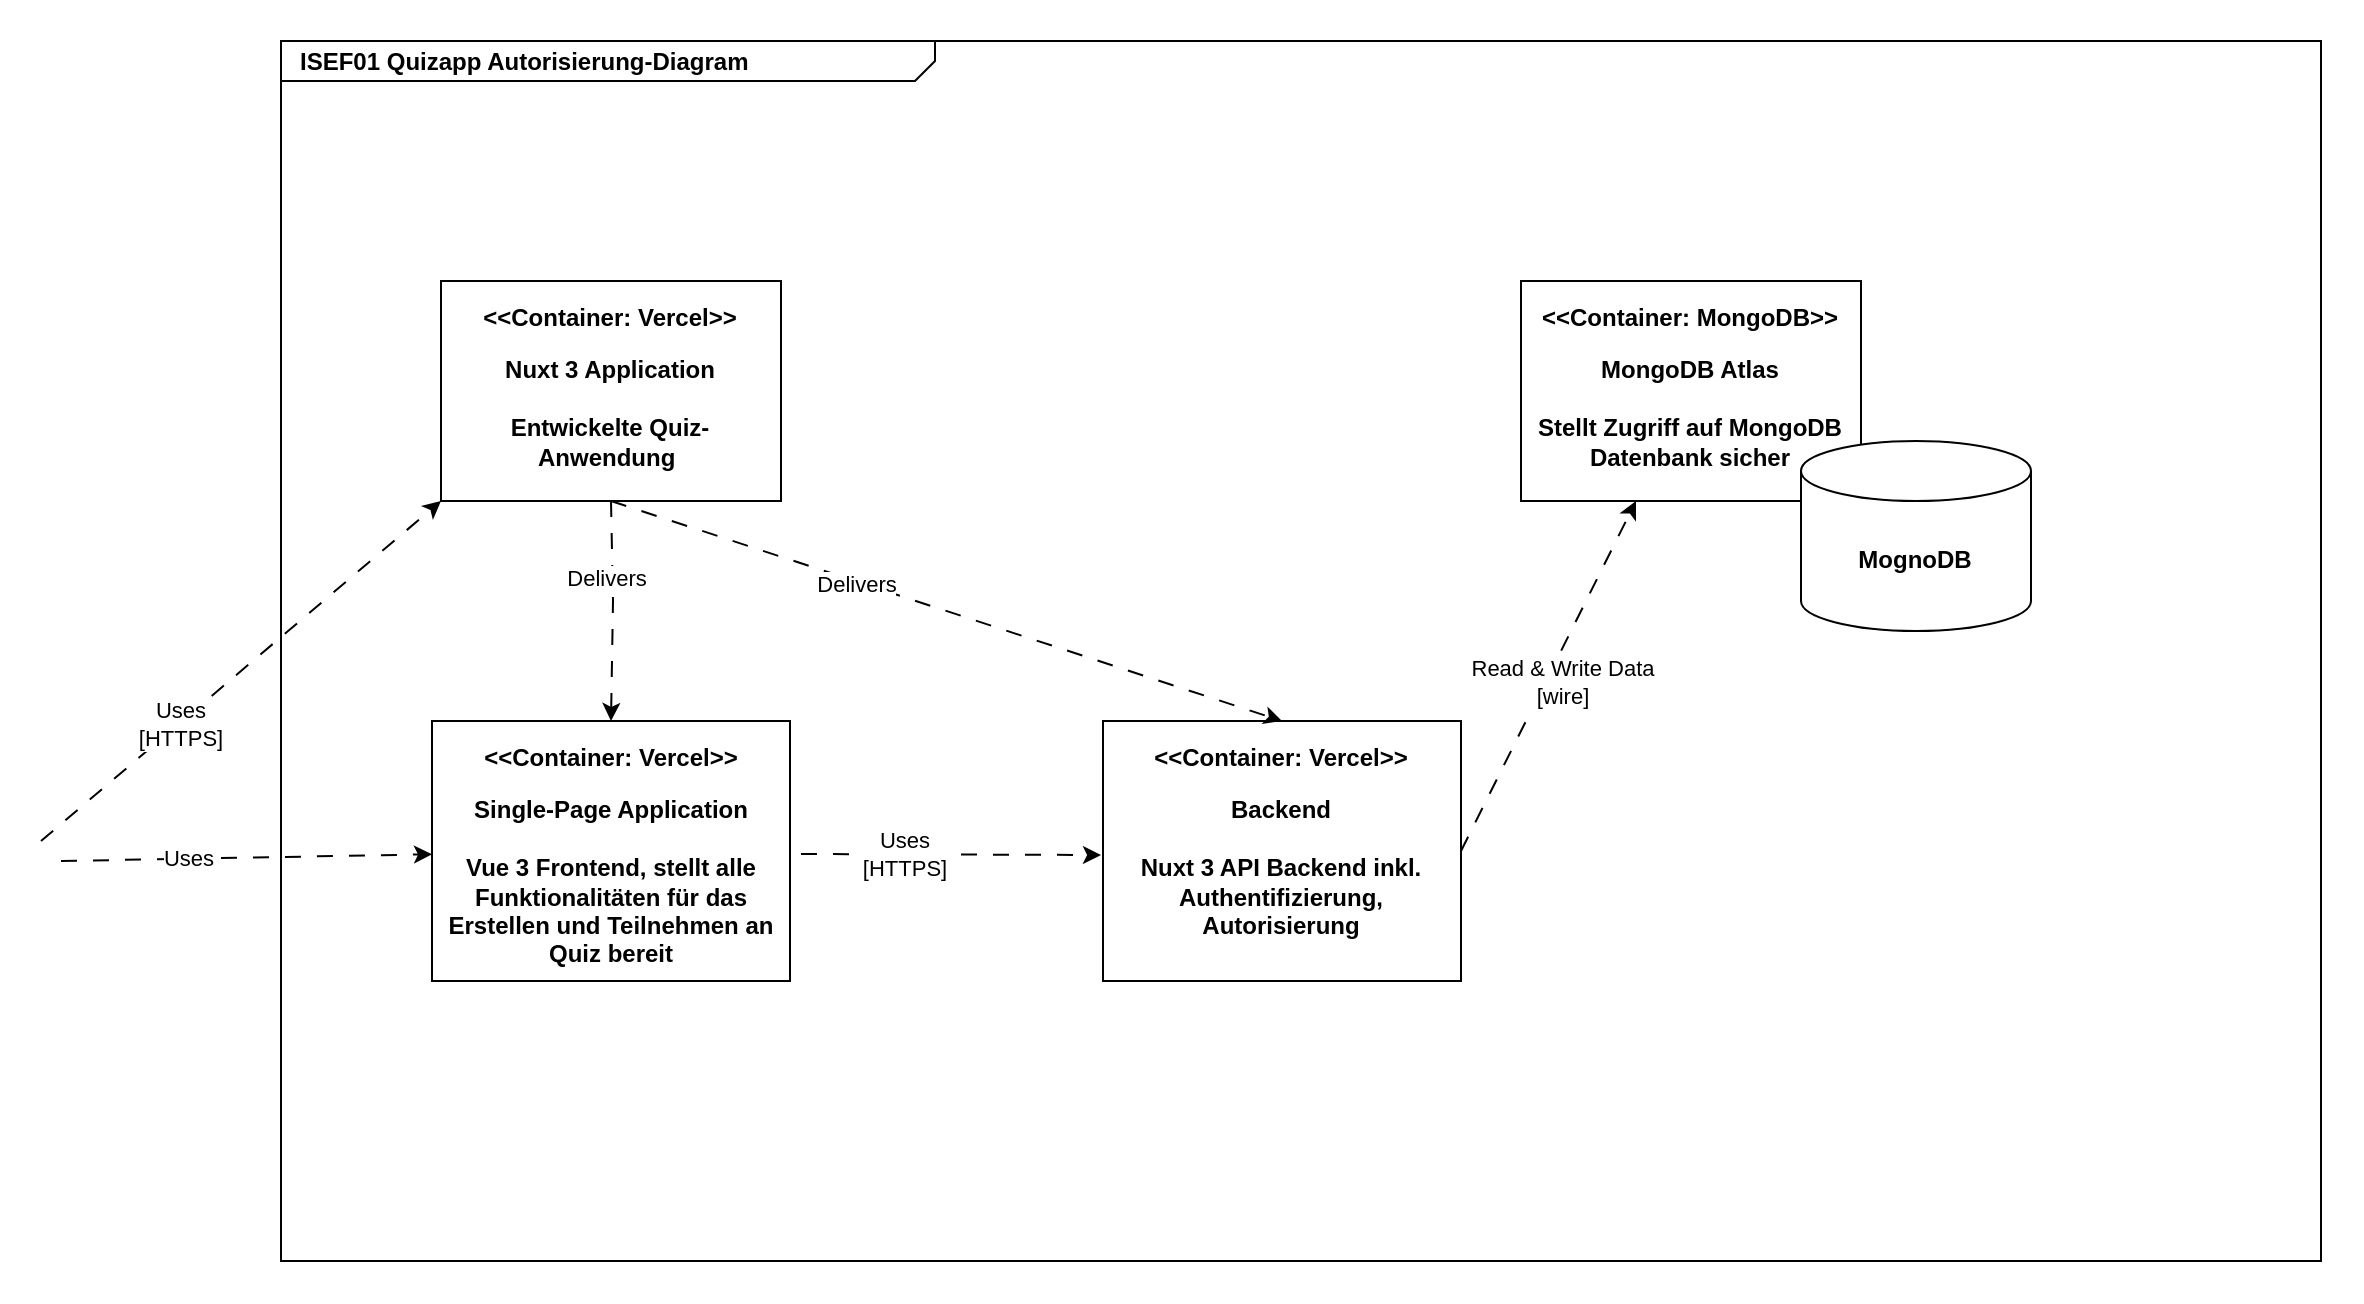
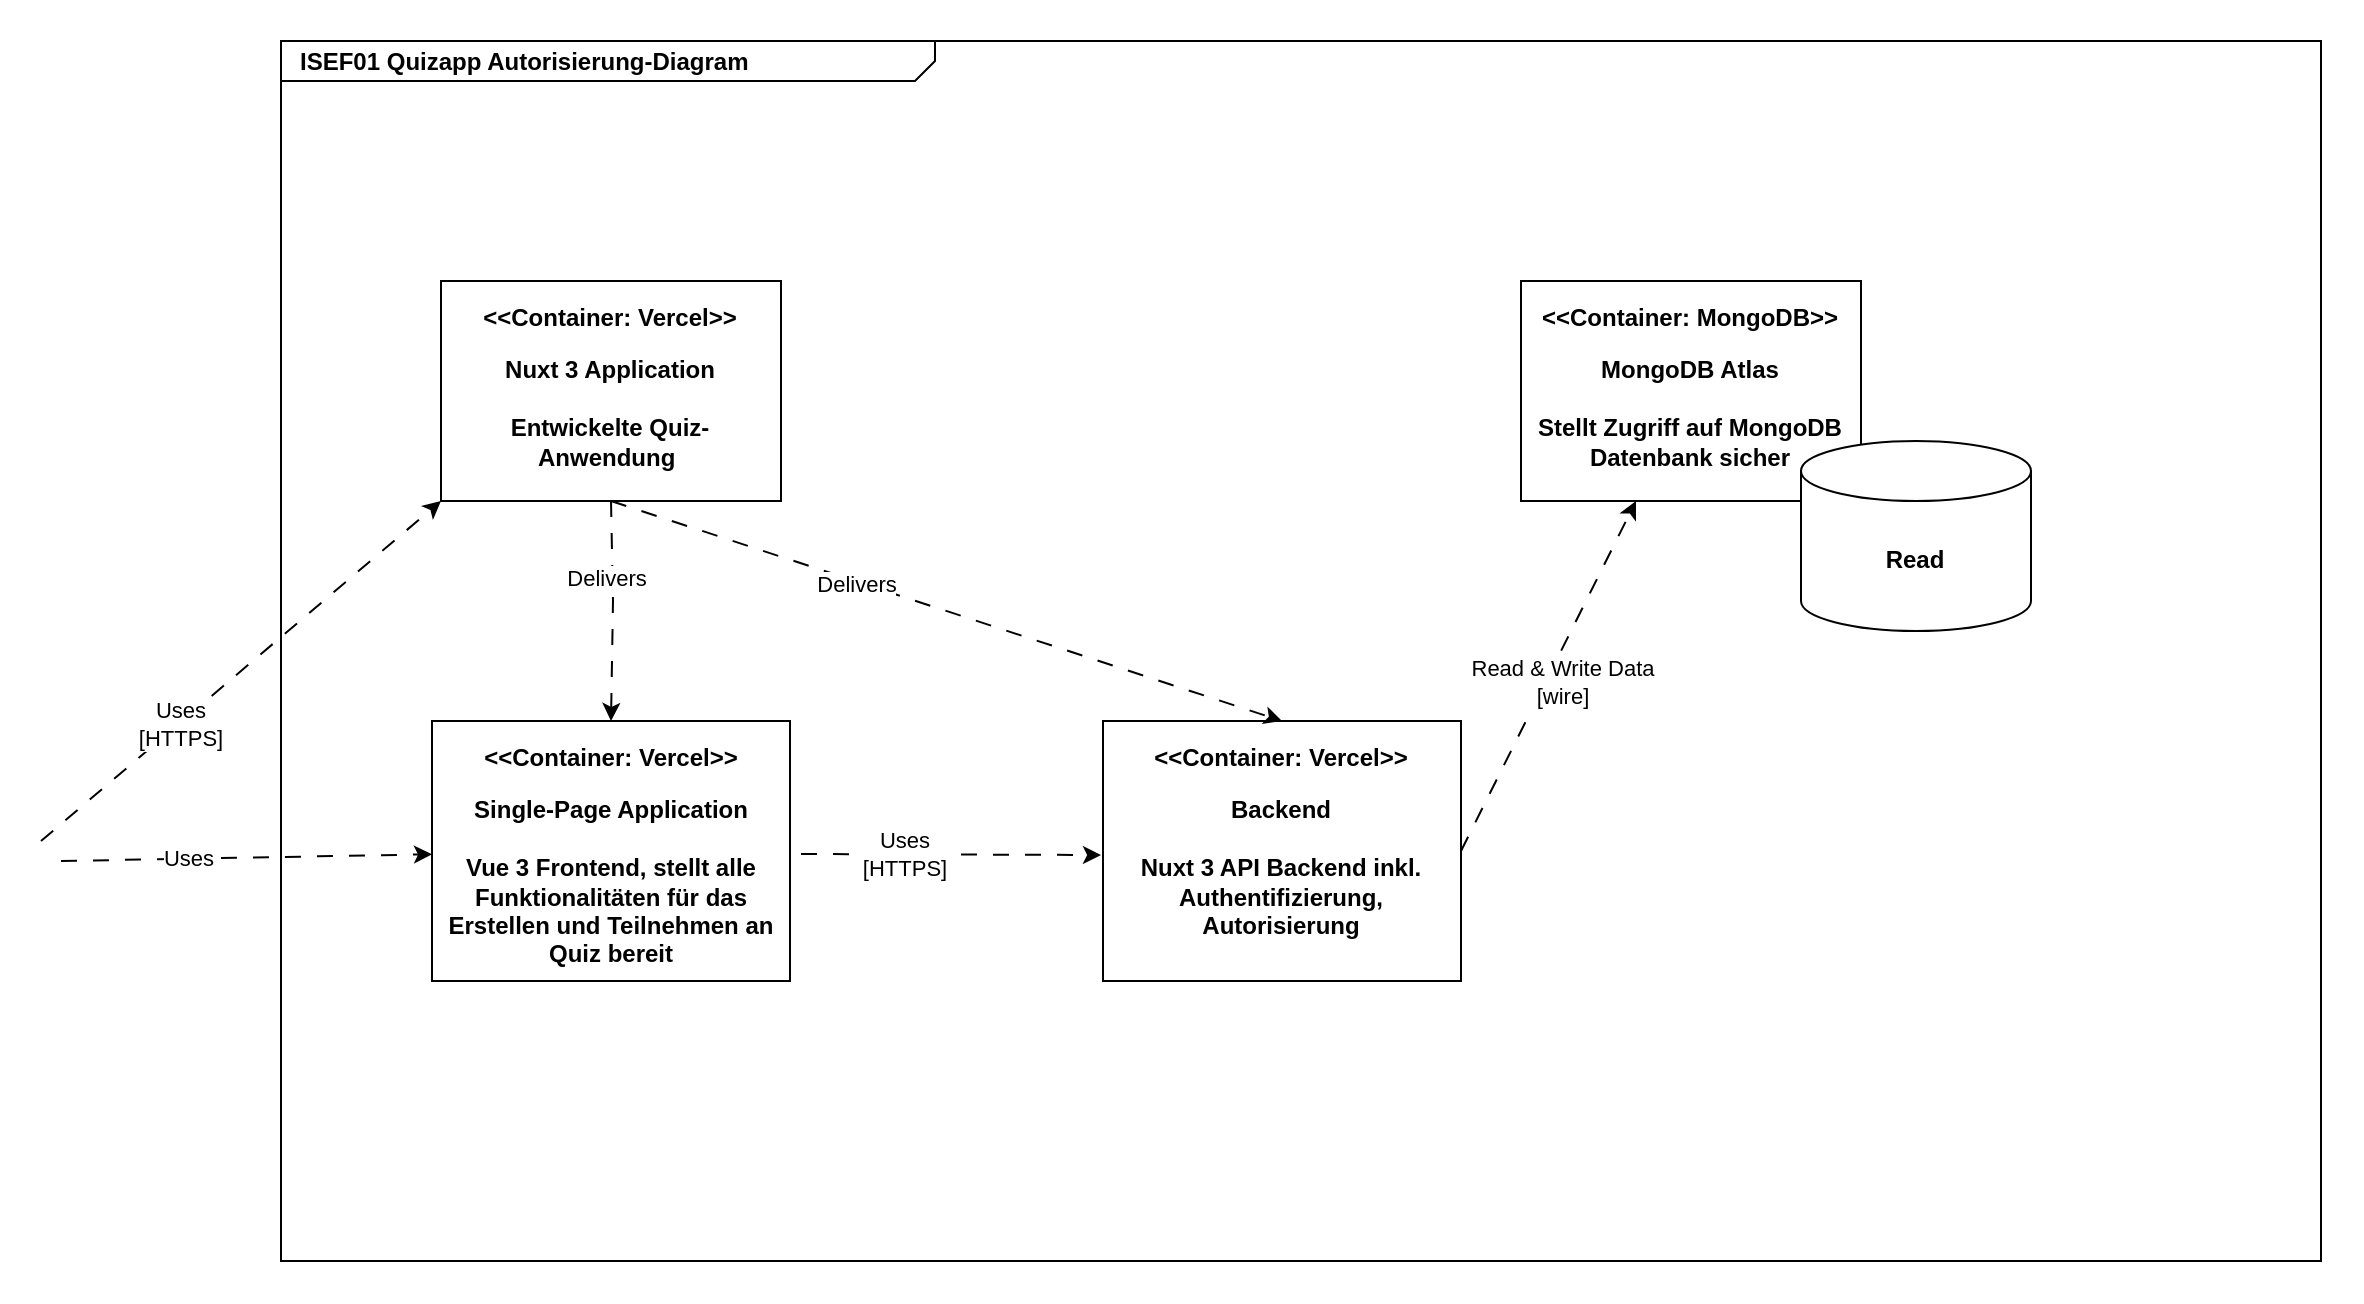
(1916, 561) -> (1916, 561)
